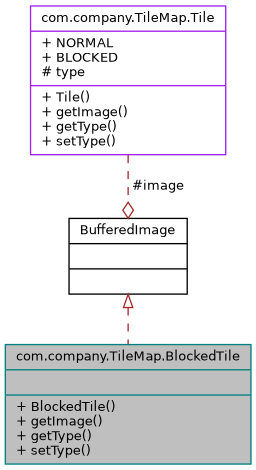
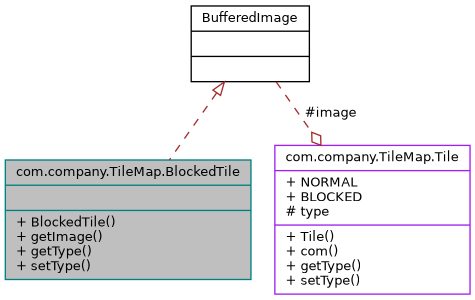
(85, 112) -> (312, 252)
(128, 179) -> (294, 107)
